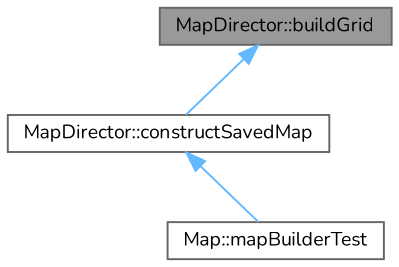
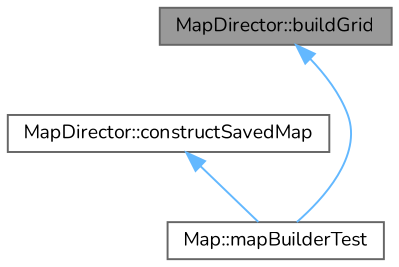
(215, 87) -> (350, 143)
